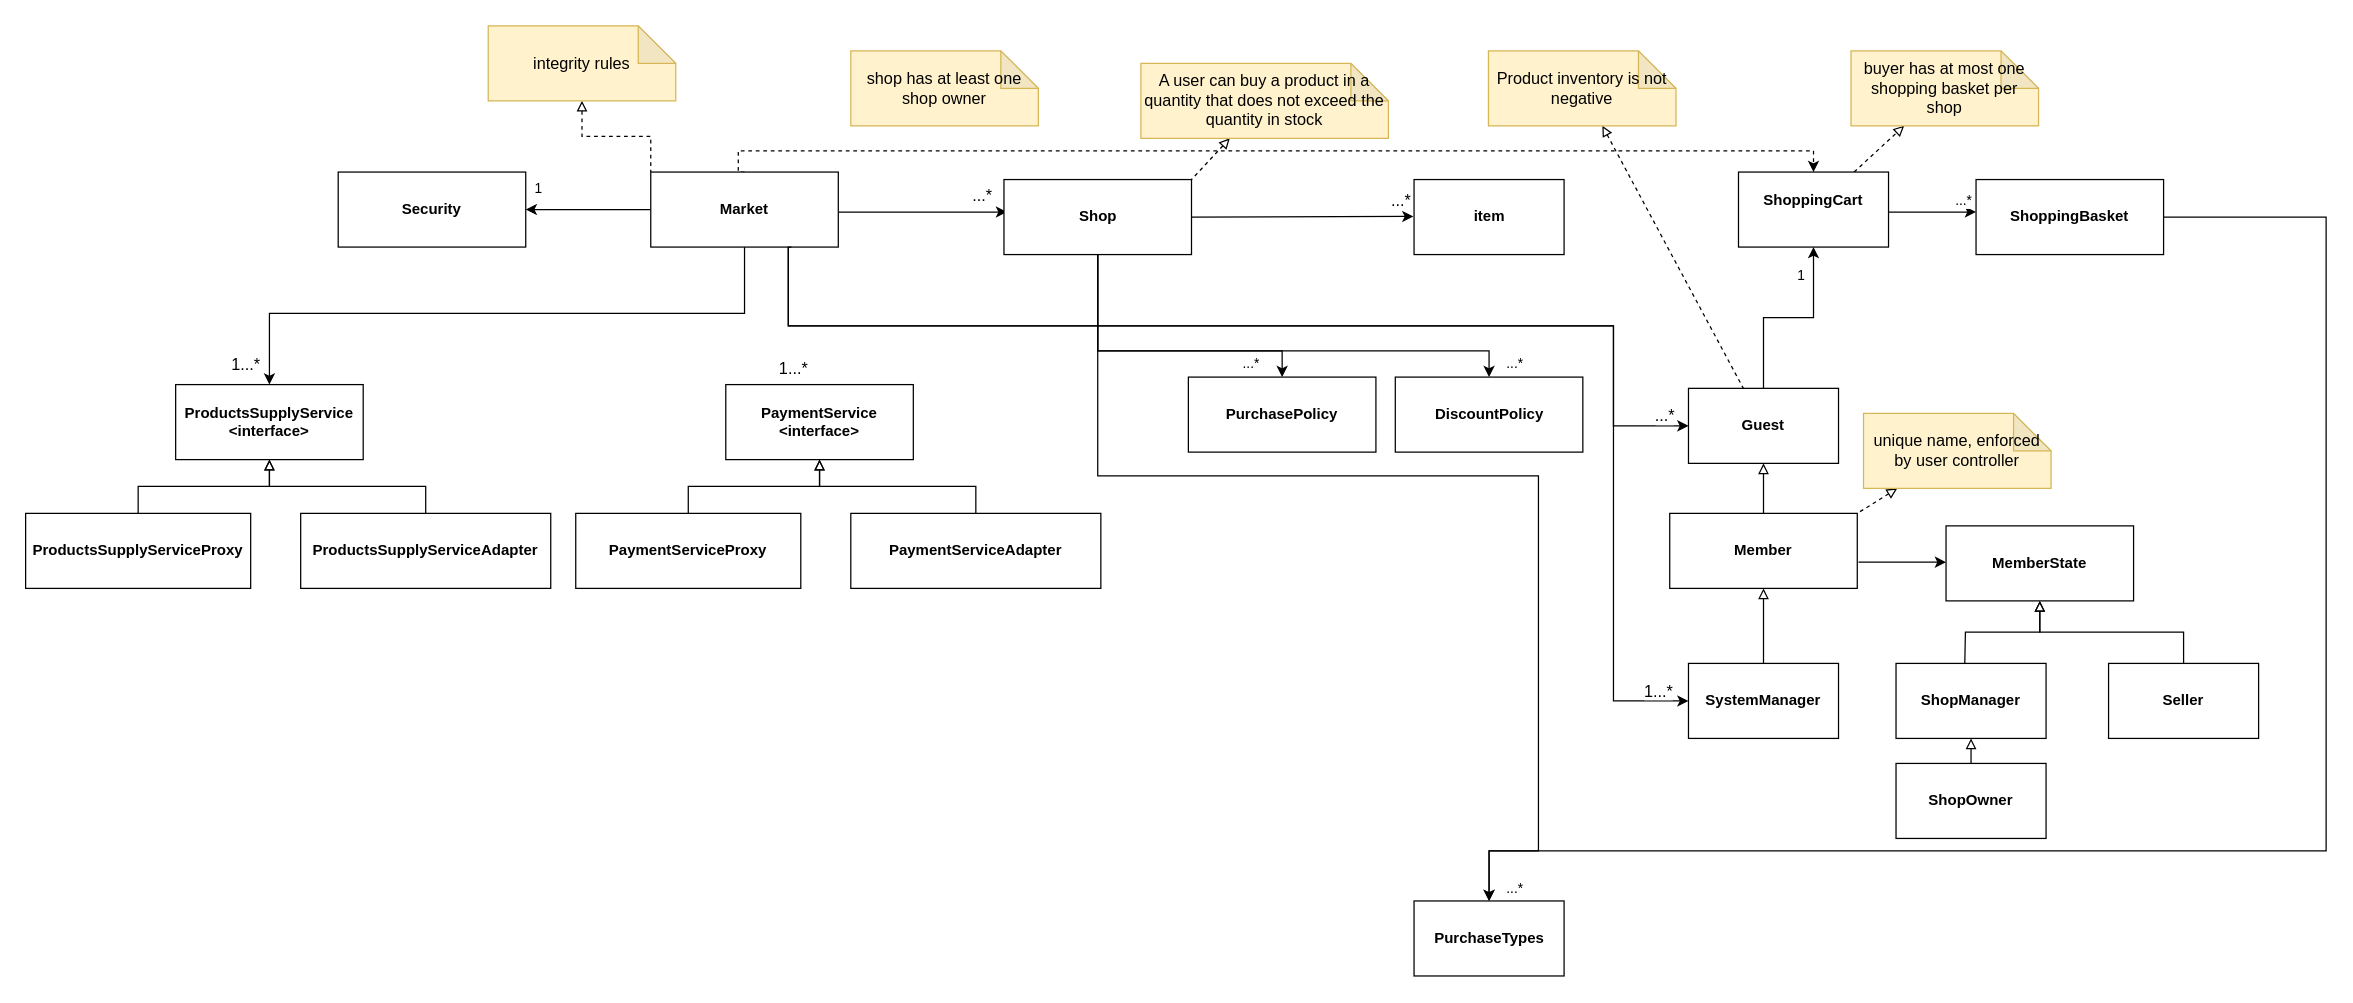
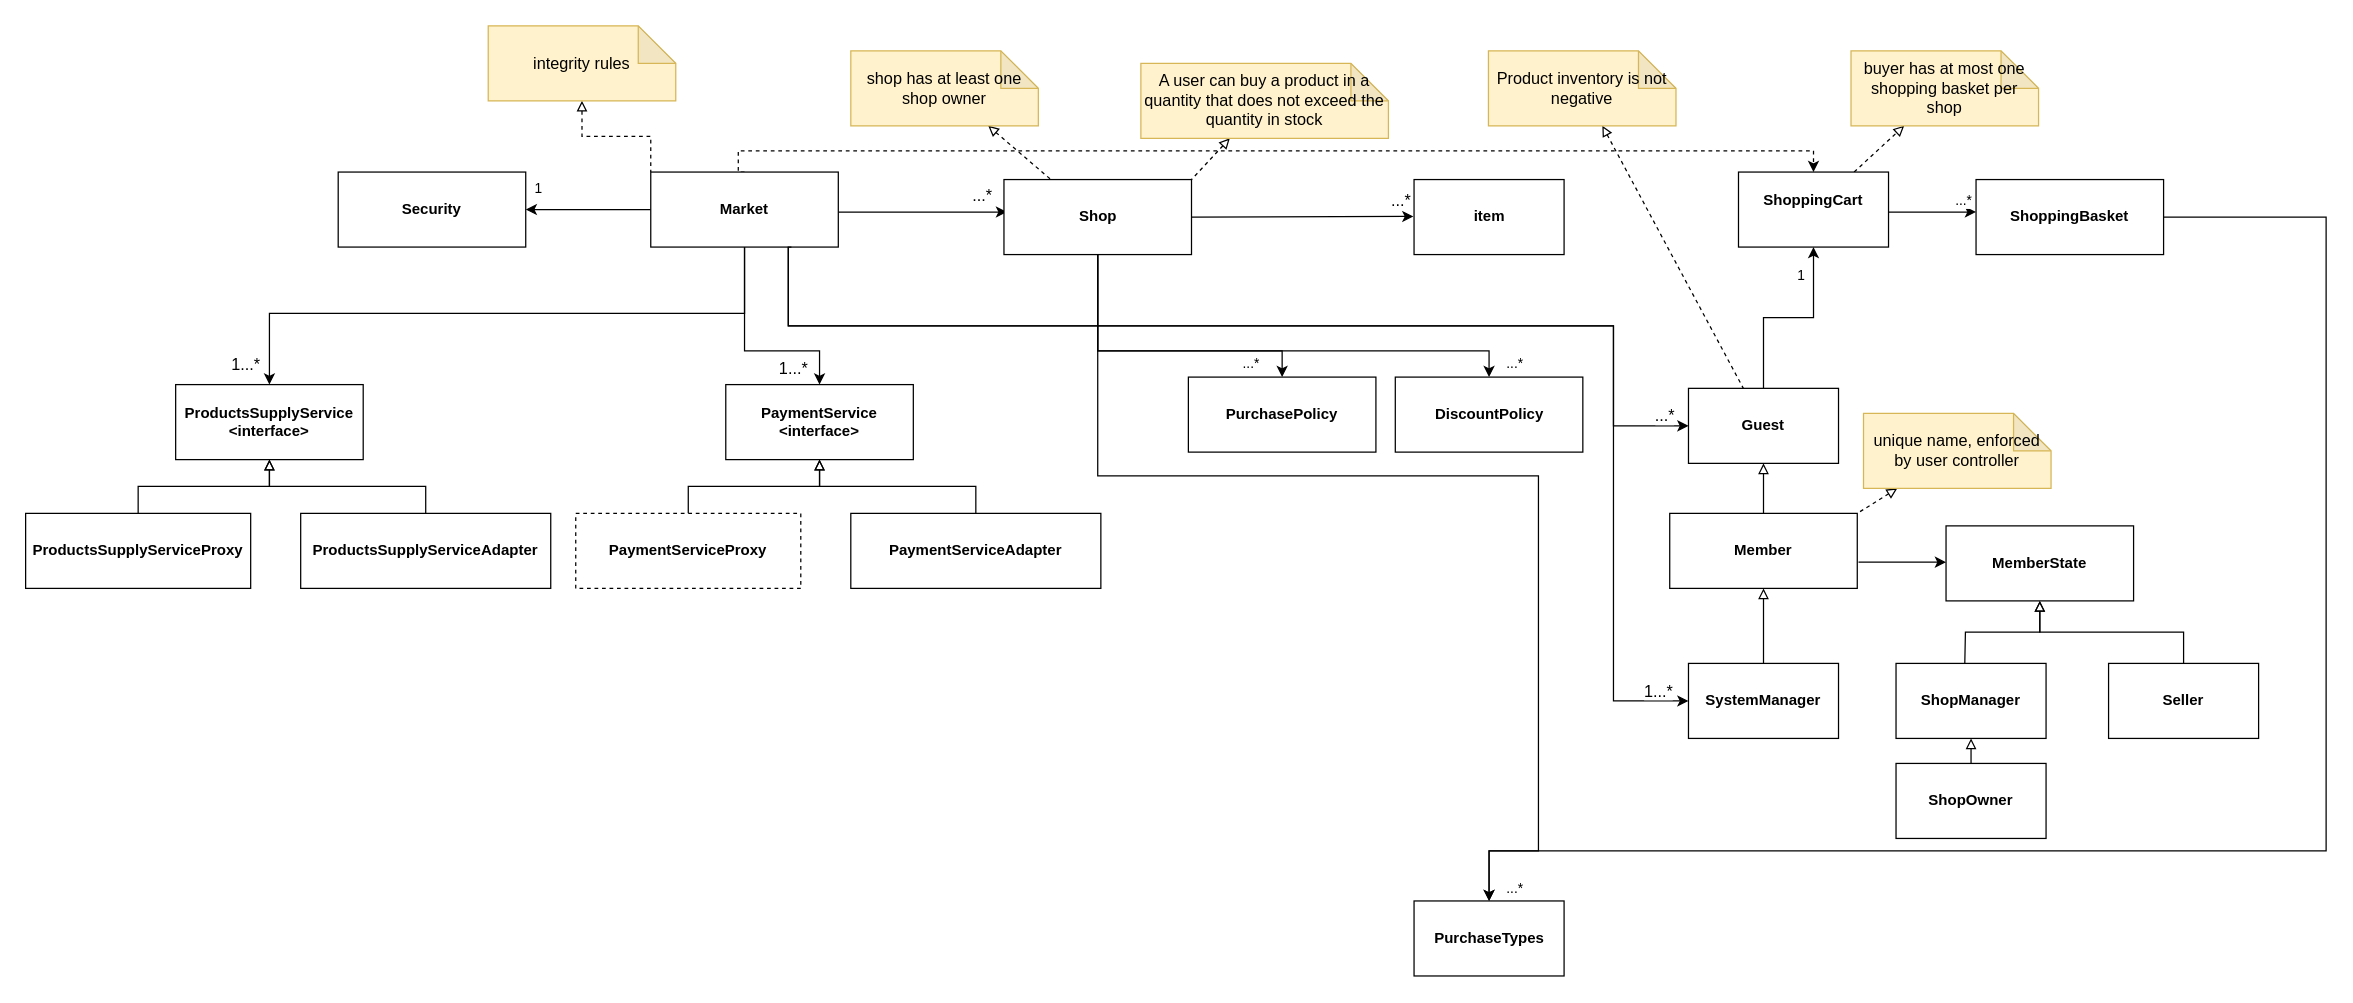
none -> (1023, 156)
none -> (776, 351)
(688, 551) -> (688, 551)
